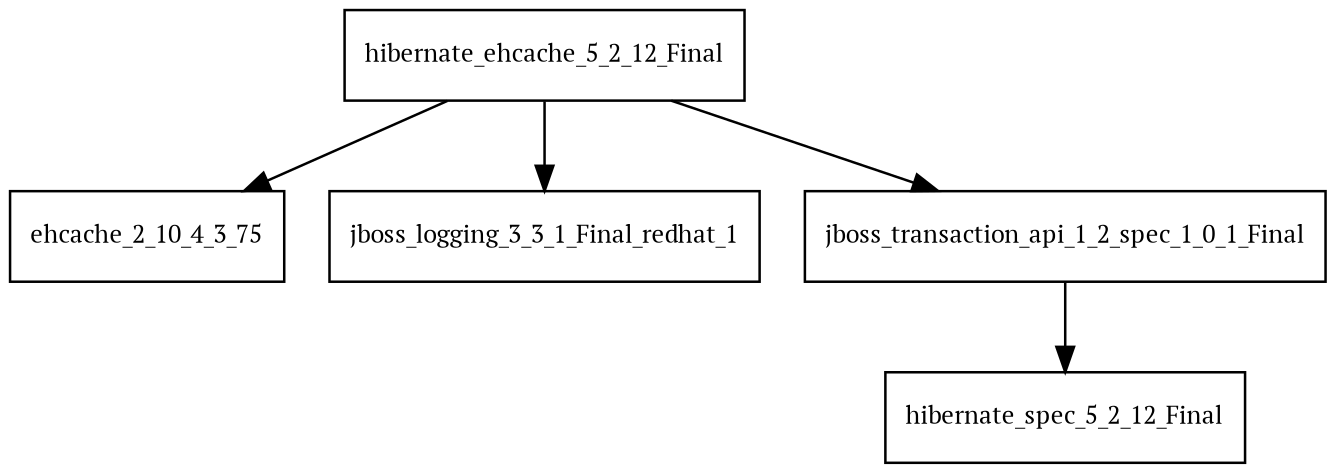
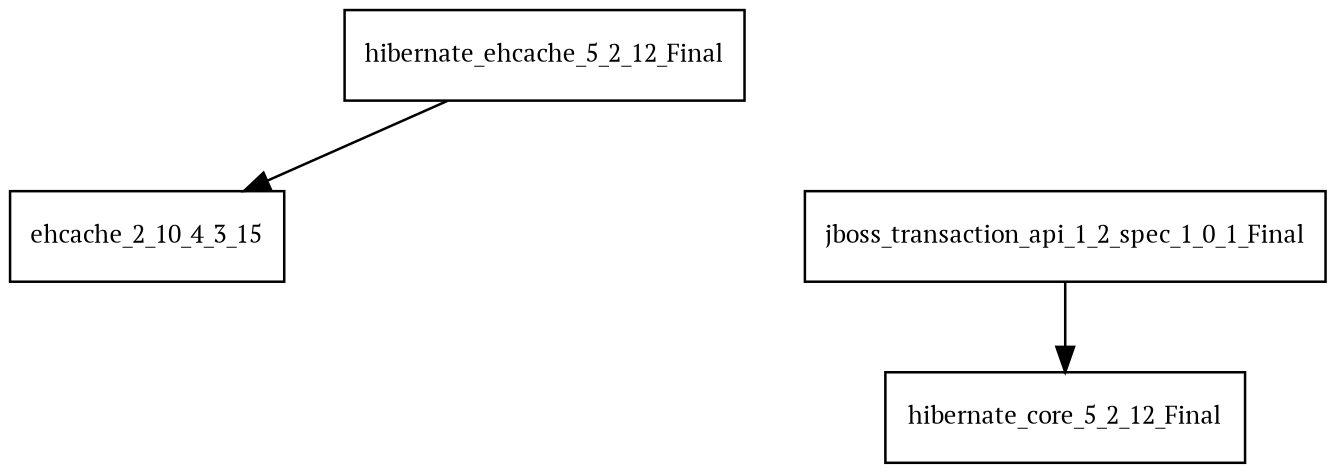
(792, 142) -> none
(147, 236) -> (147, 236)
(545, 236) -> none
(1065, 418) -> (1065, 418)
